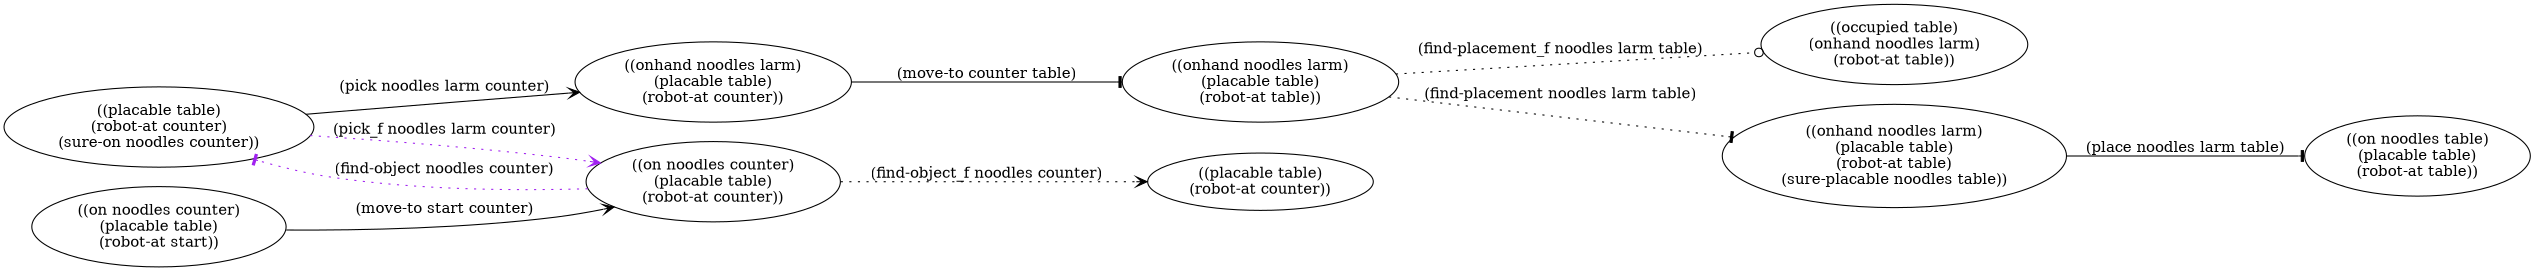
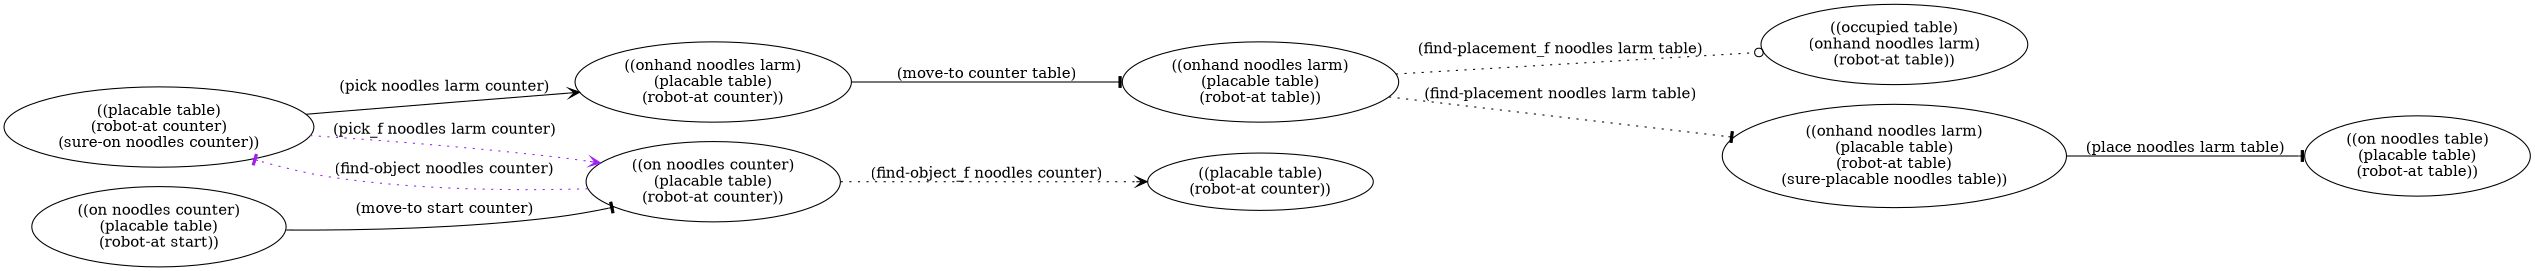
(445, 227) -> (448, 226)
